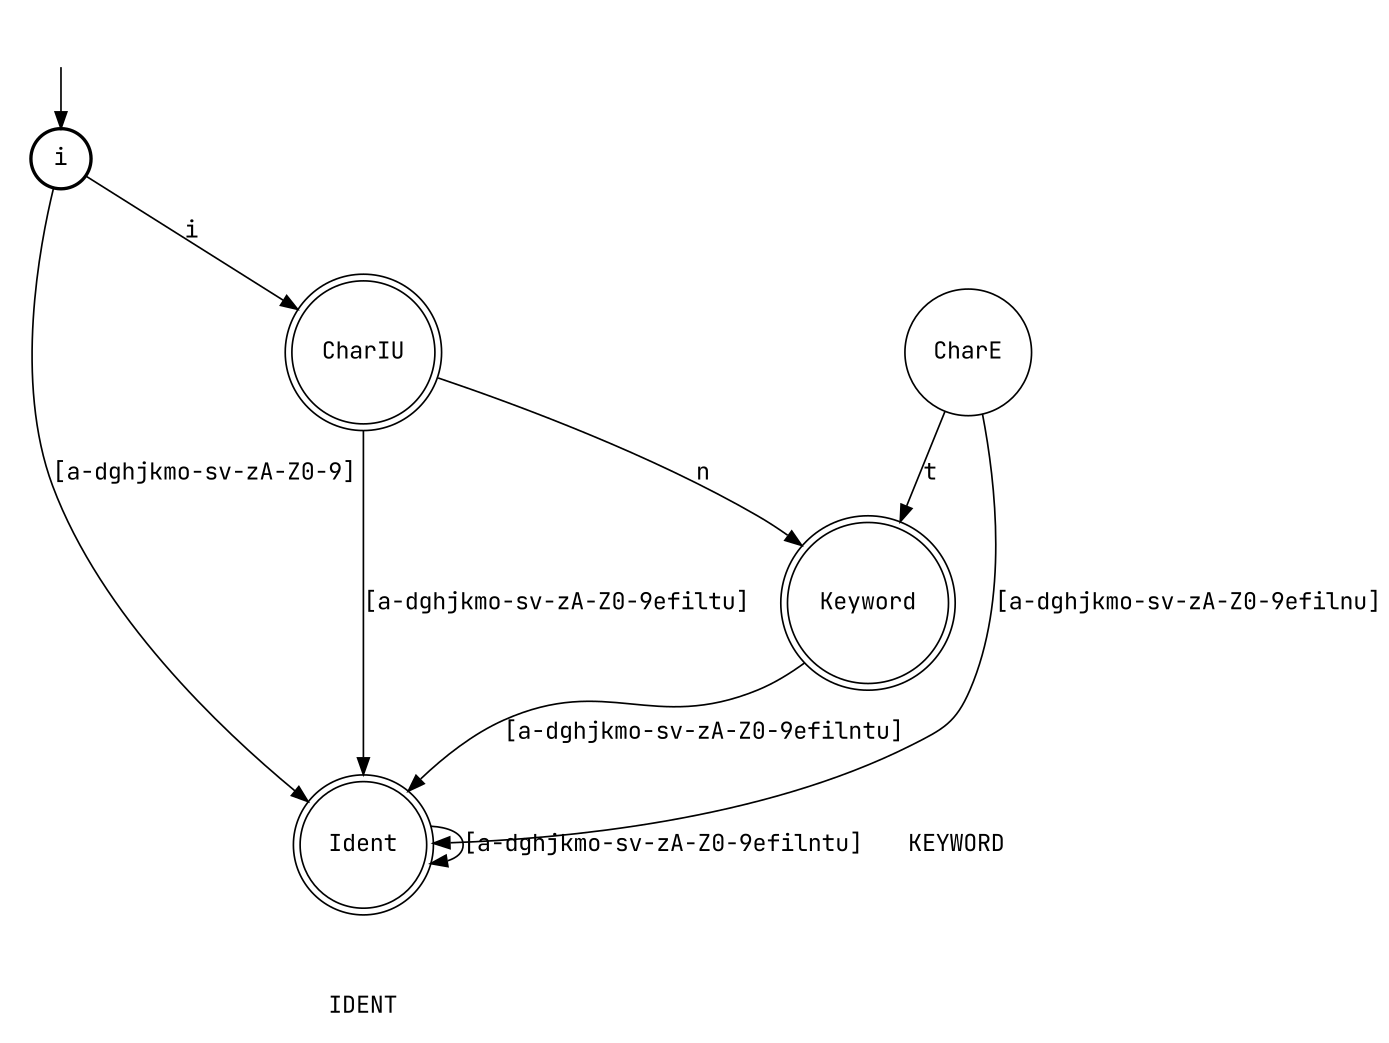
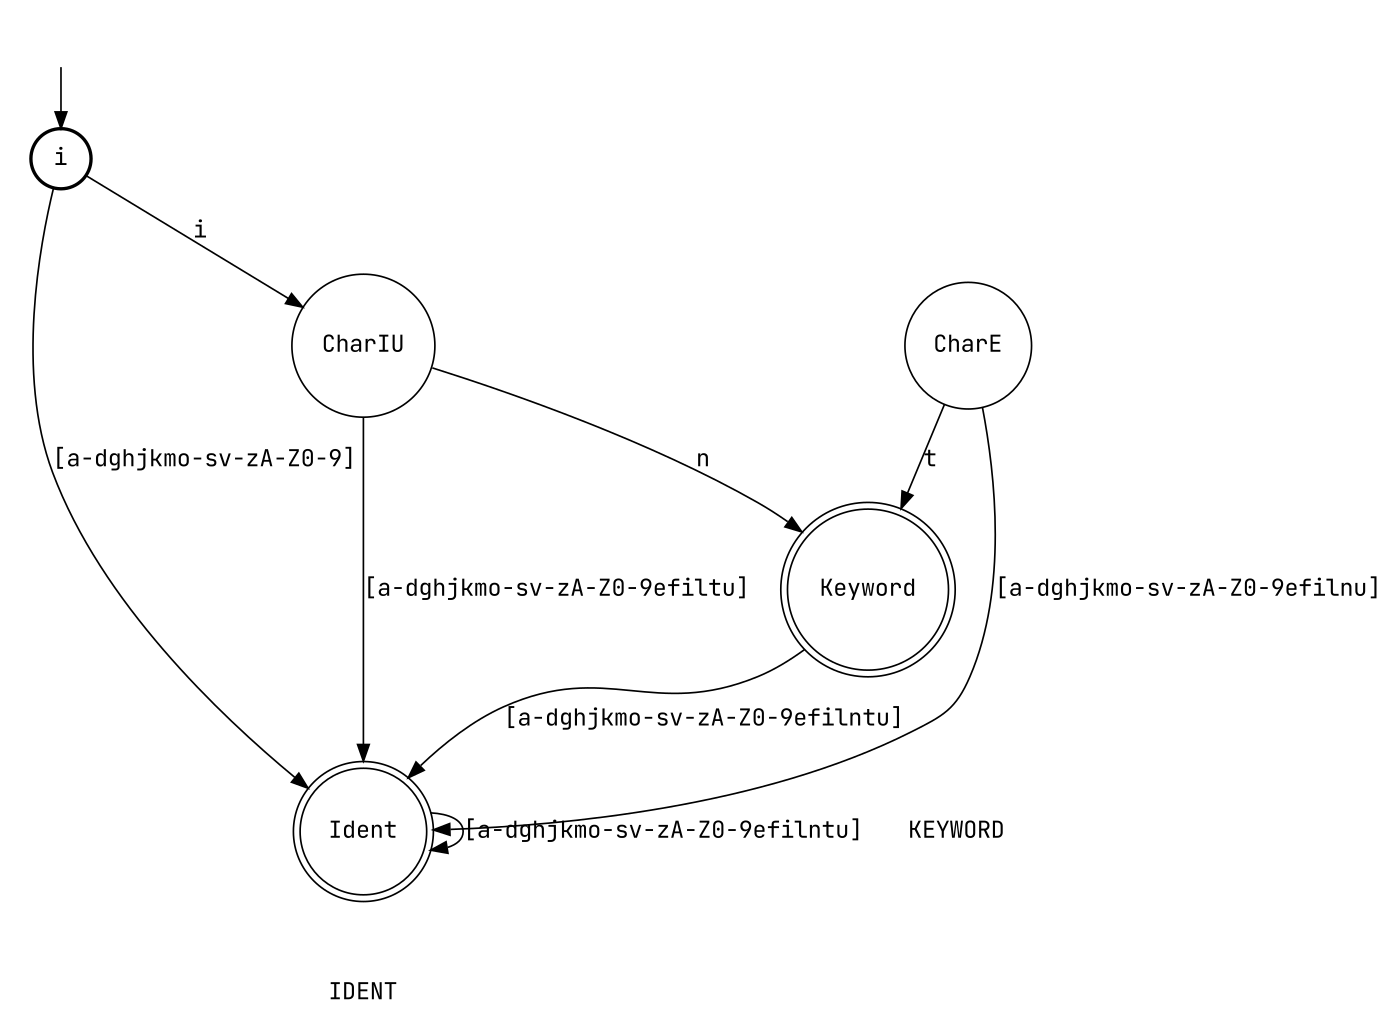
(363, 352) -> (363, 346)
